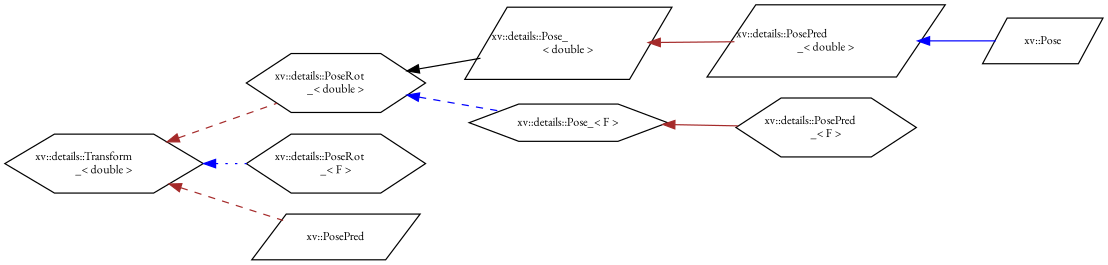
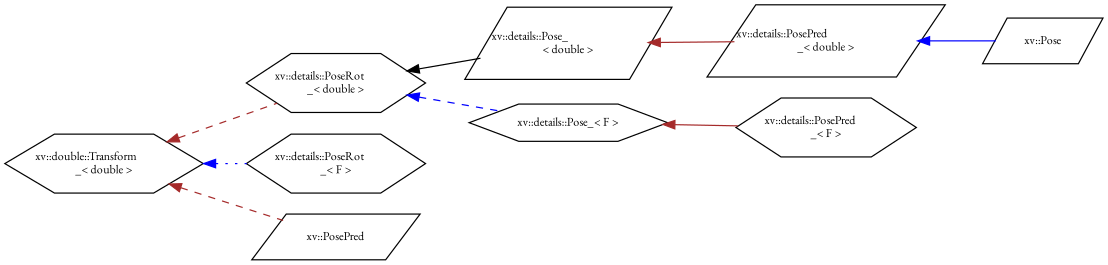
(104, 164) -> (104, 164)
